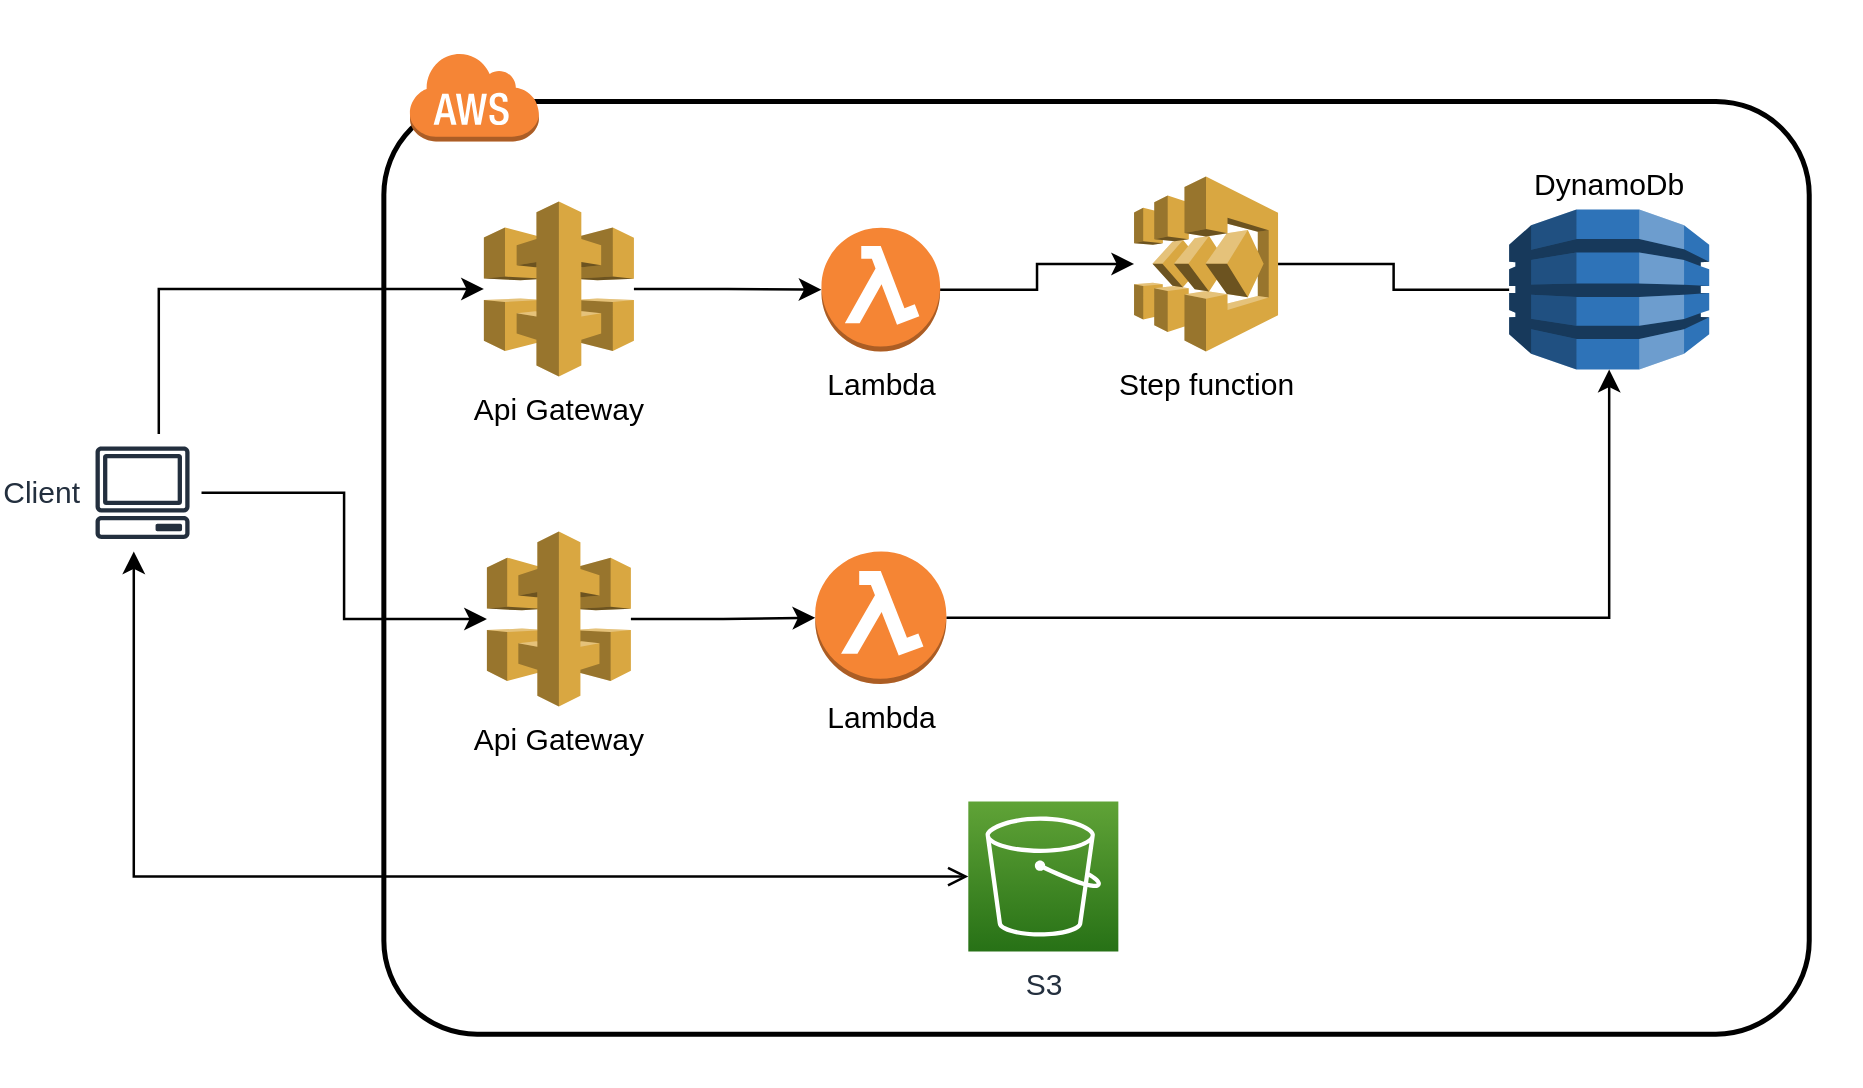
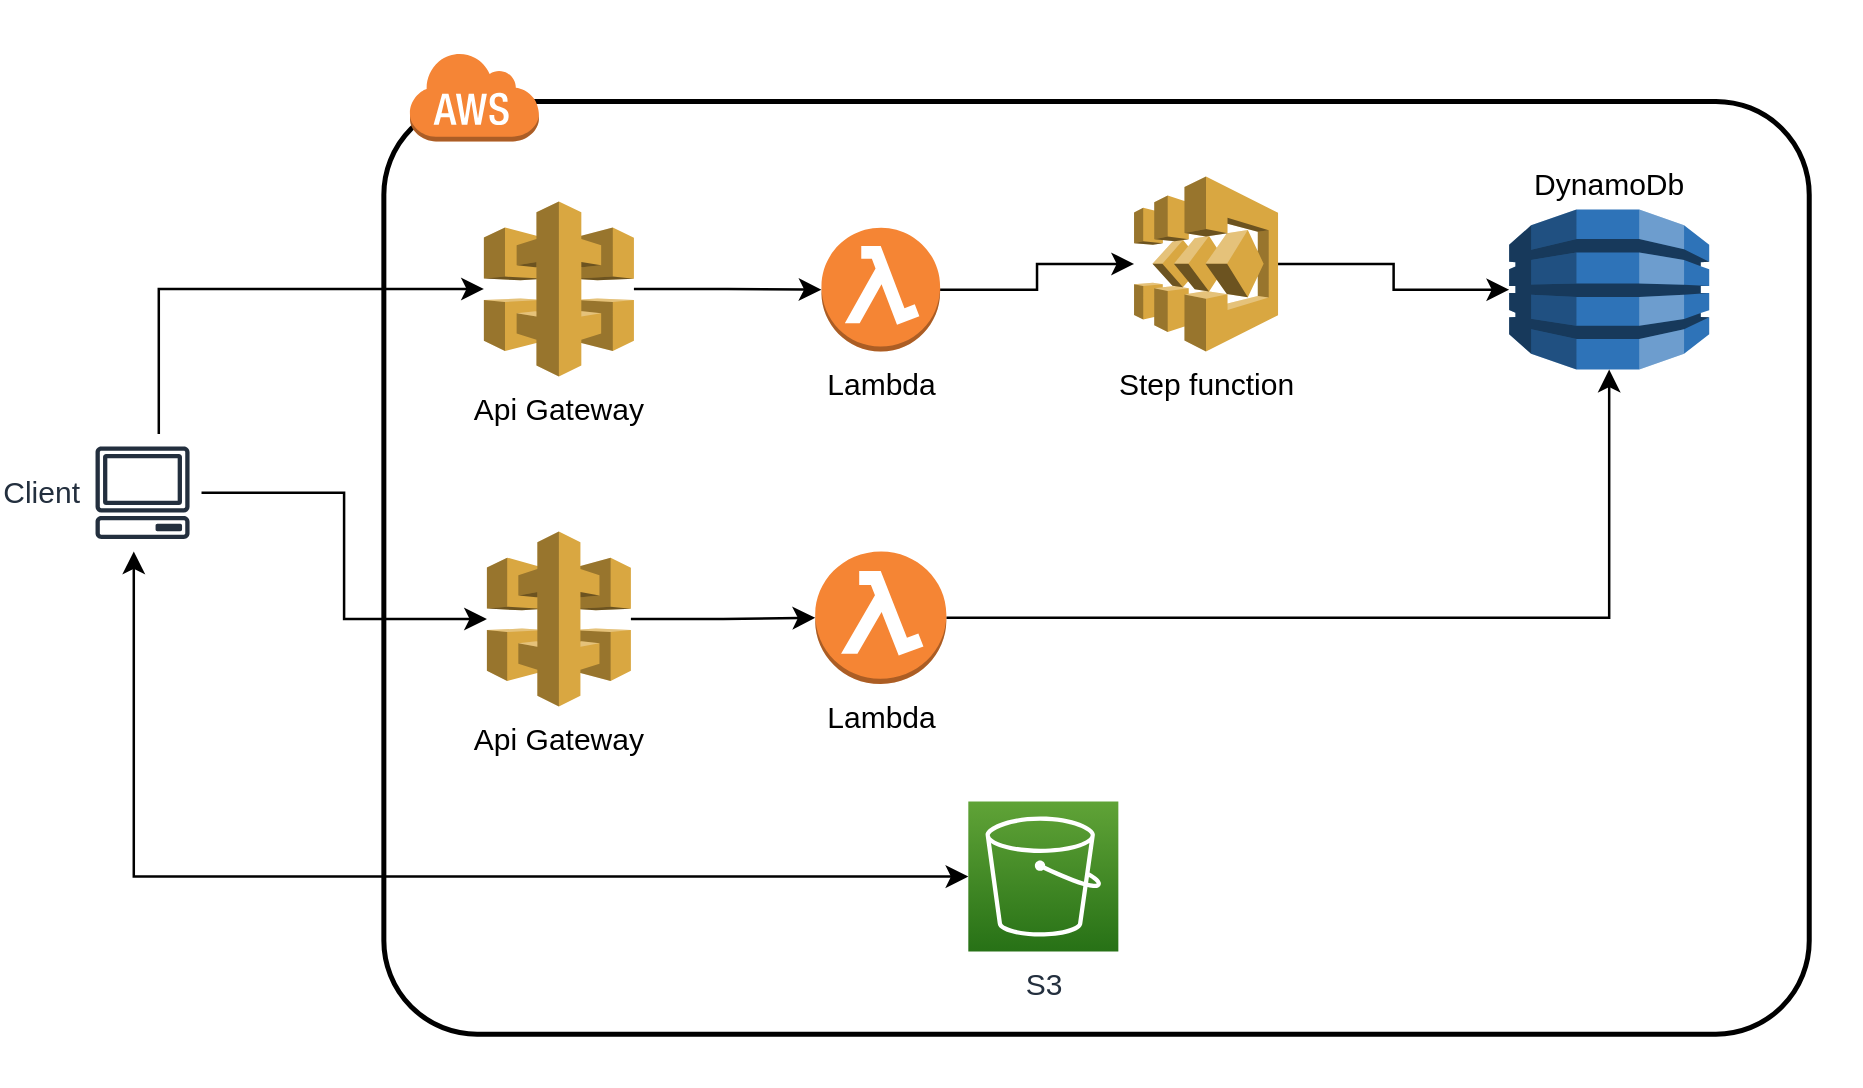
(1498, 290) -> (1490, 290)
(954, 876) -> (950, 876)
